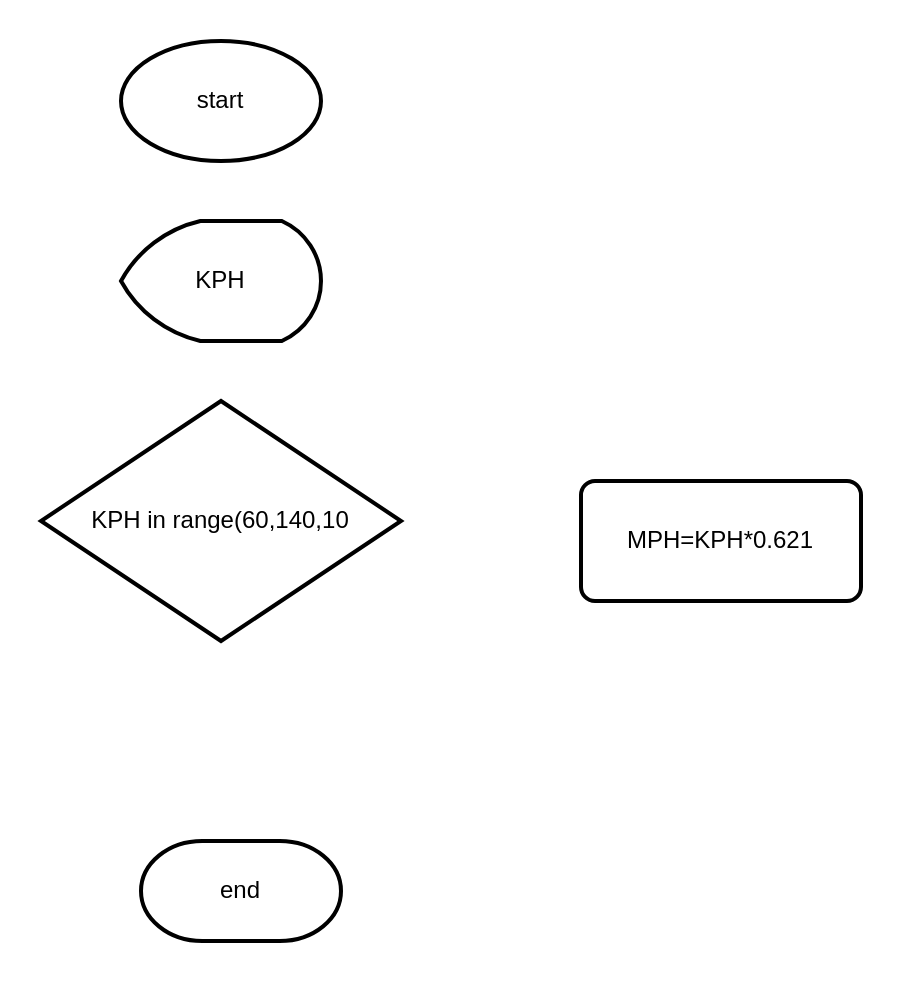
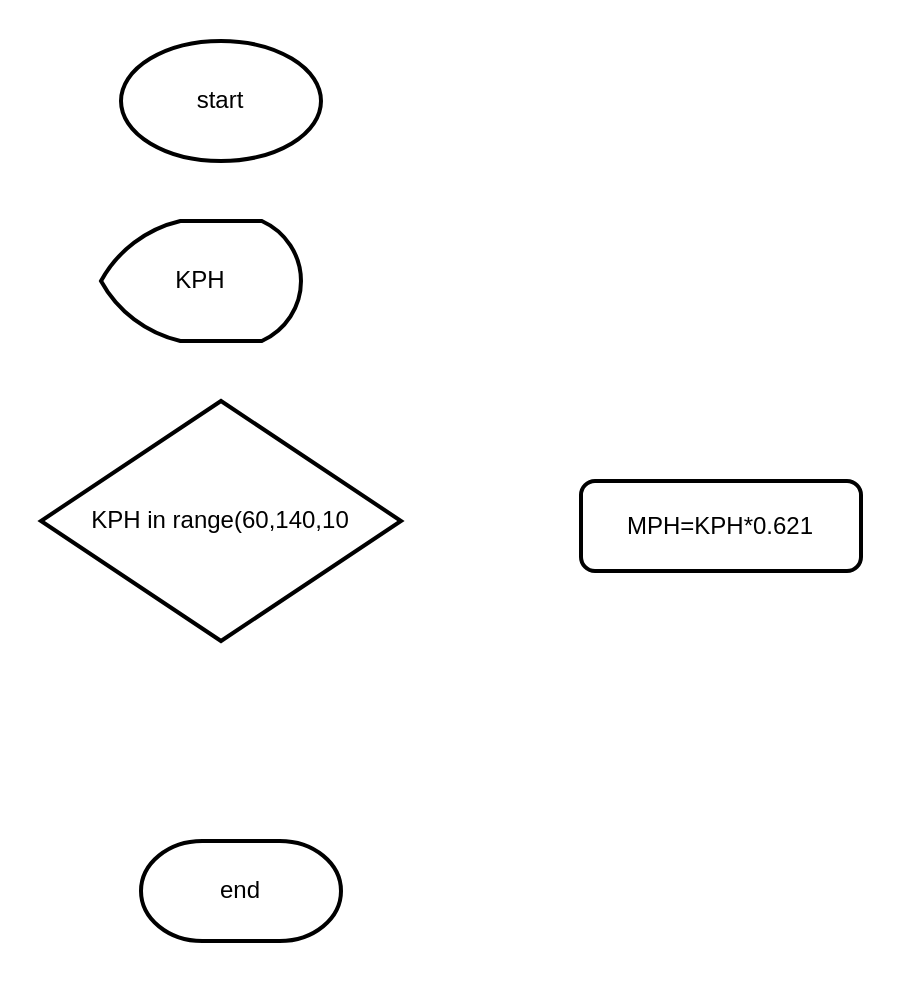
(221, 281) -> (201, 281)
(721, 541) -> (721, 526)
